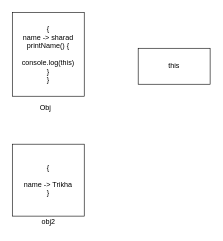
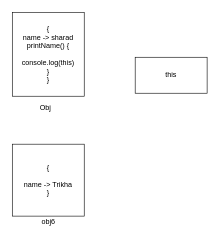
(174, 66) -> (171, 75)
(49, 222) -> (49, 222)
